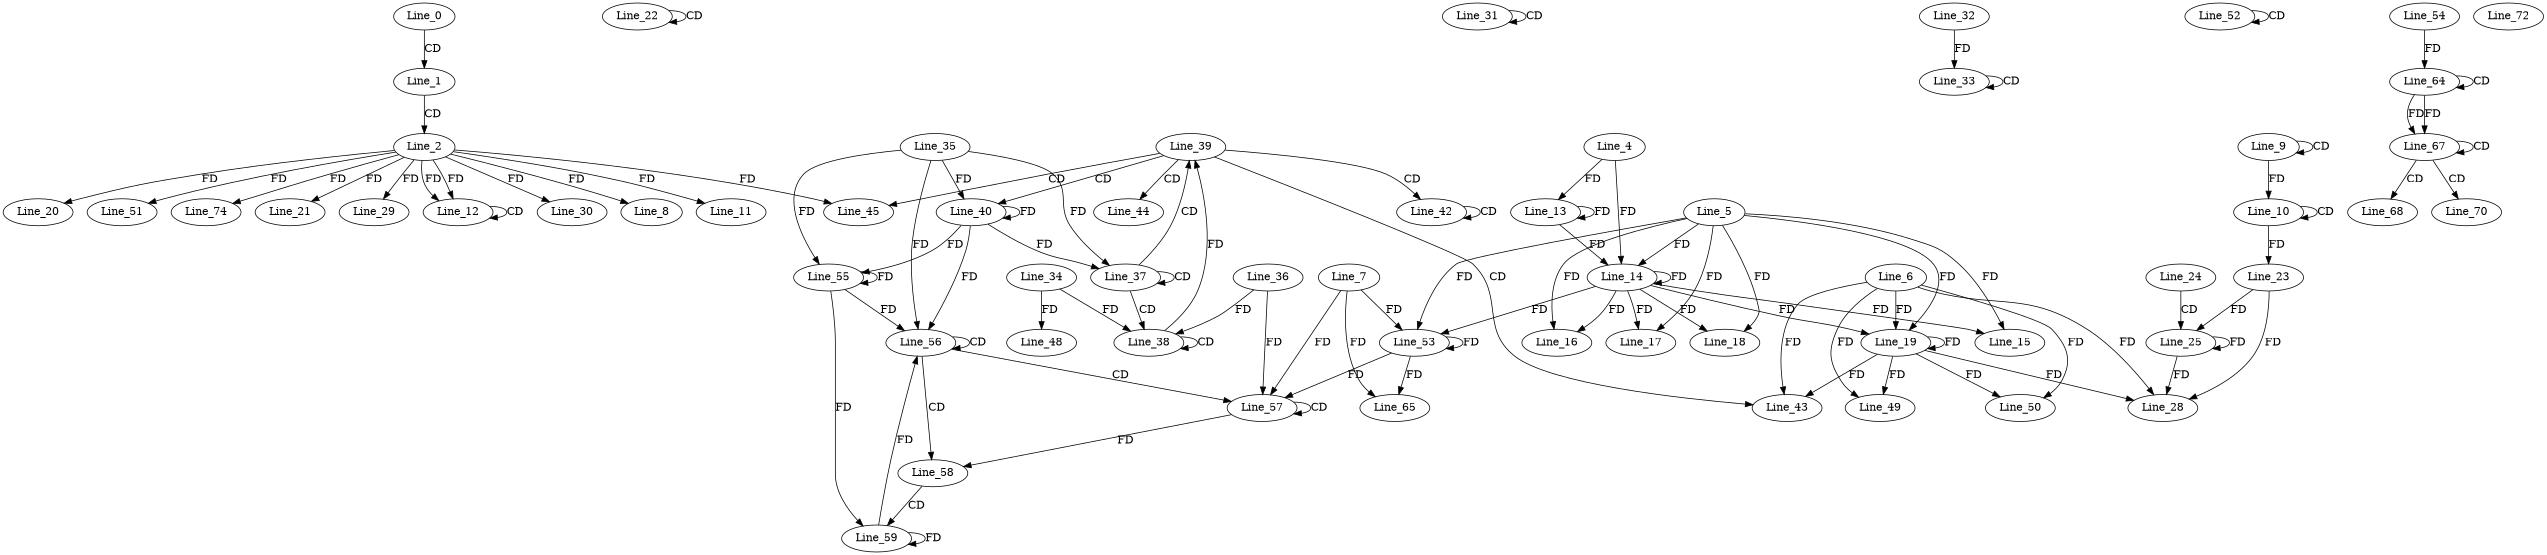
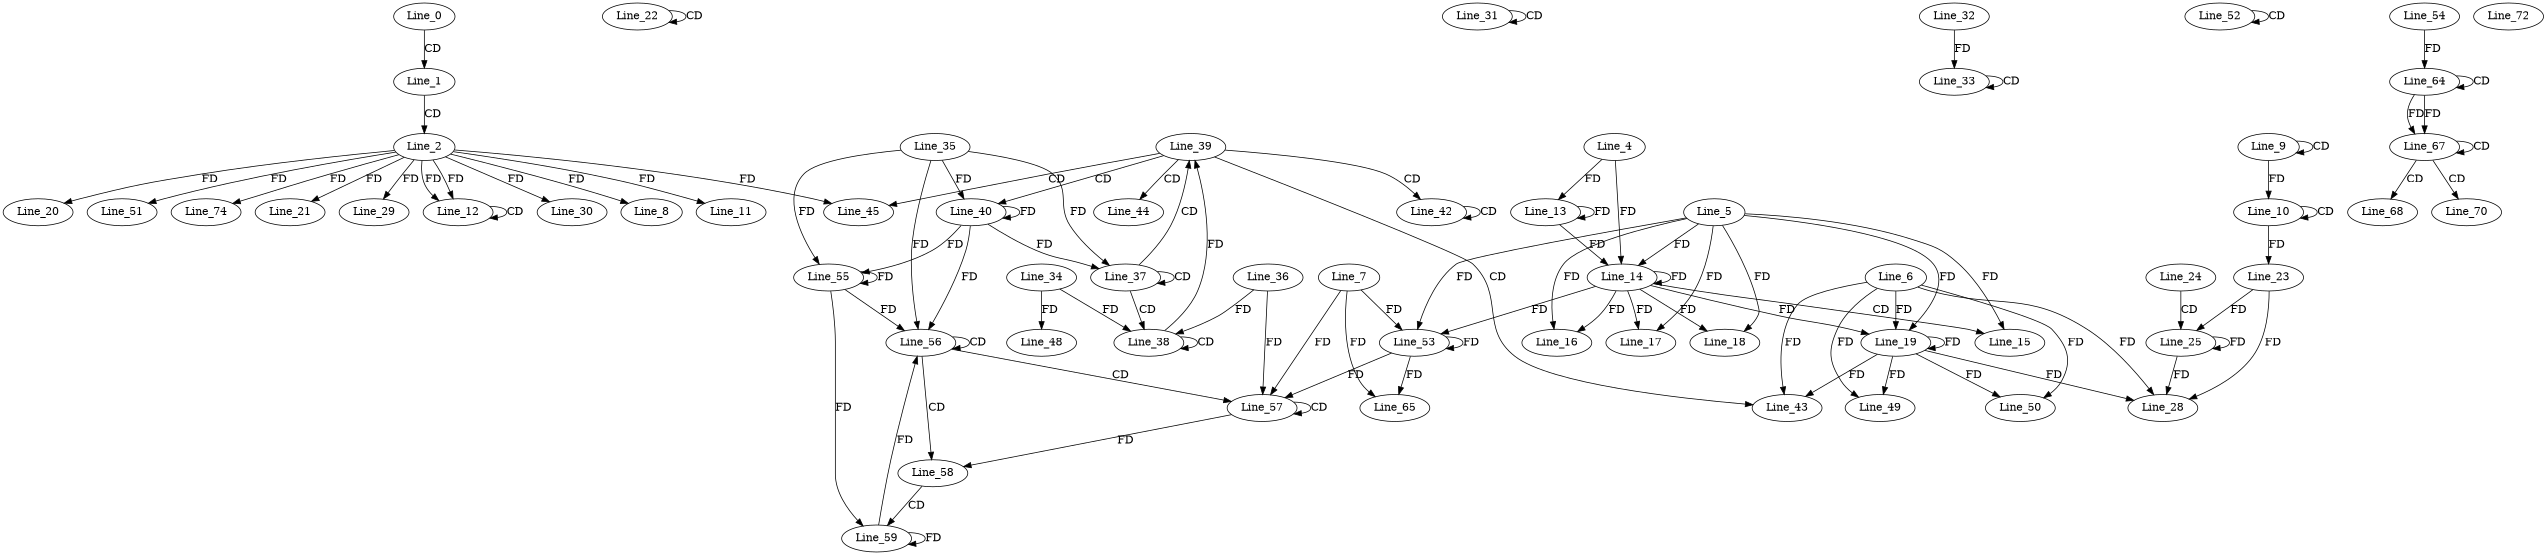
(1881, 310) -> (1881, 310)
